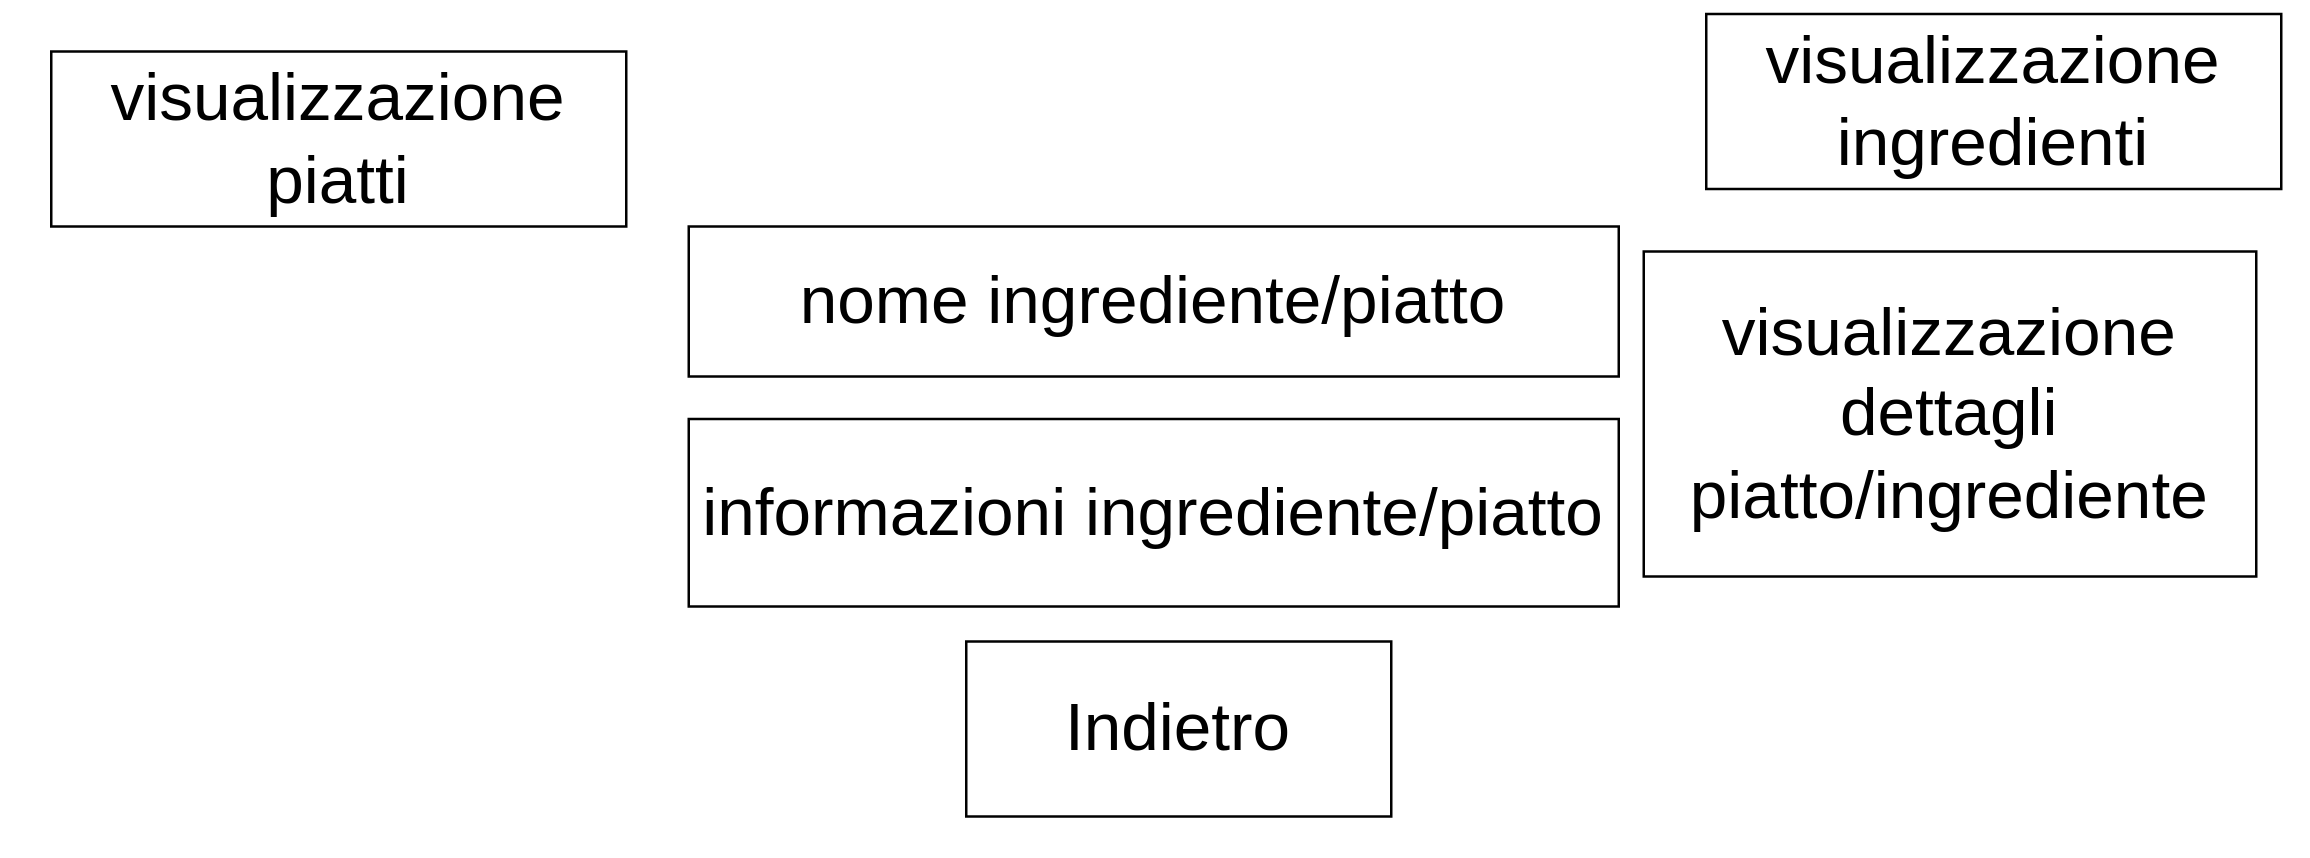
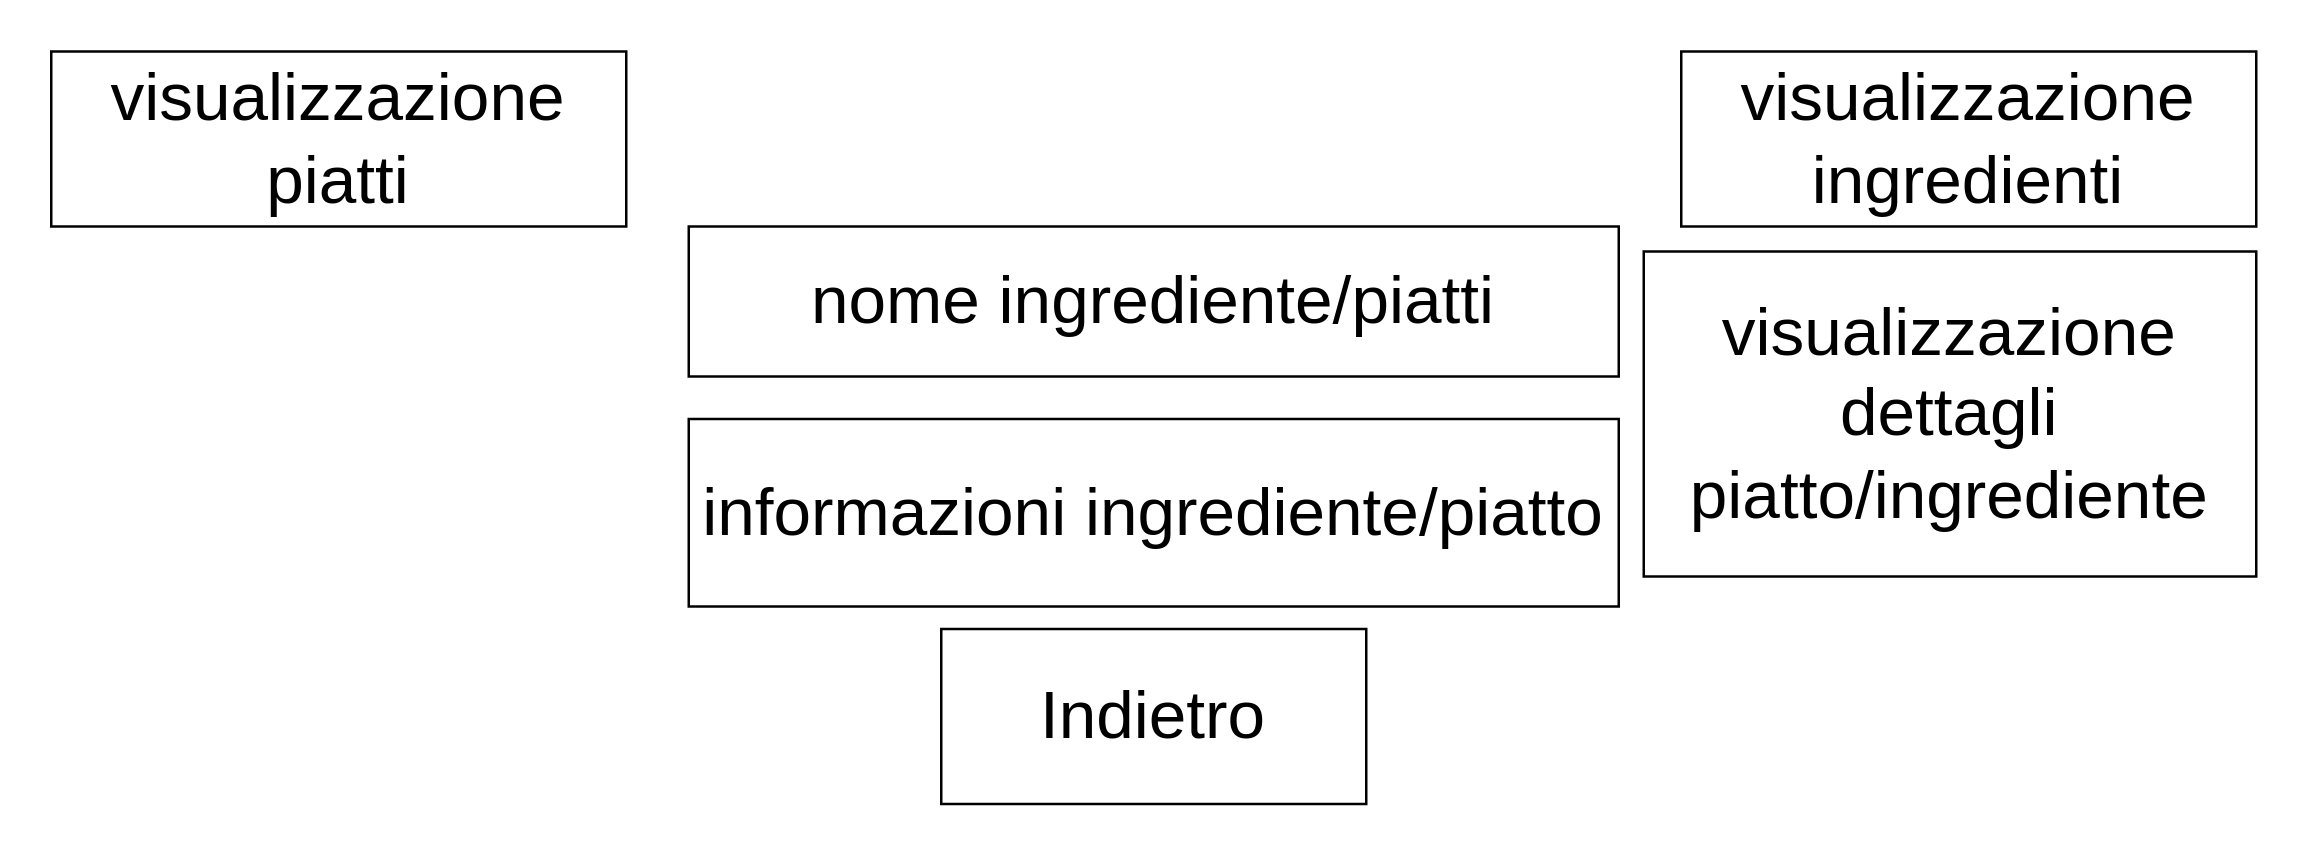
(1994, 101) -> (1969, 139)
(1154, 301) -> (1154, 301)
(1179, 729) -> (1154, 716)
